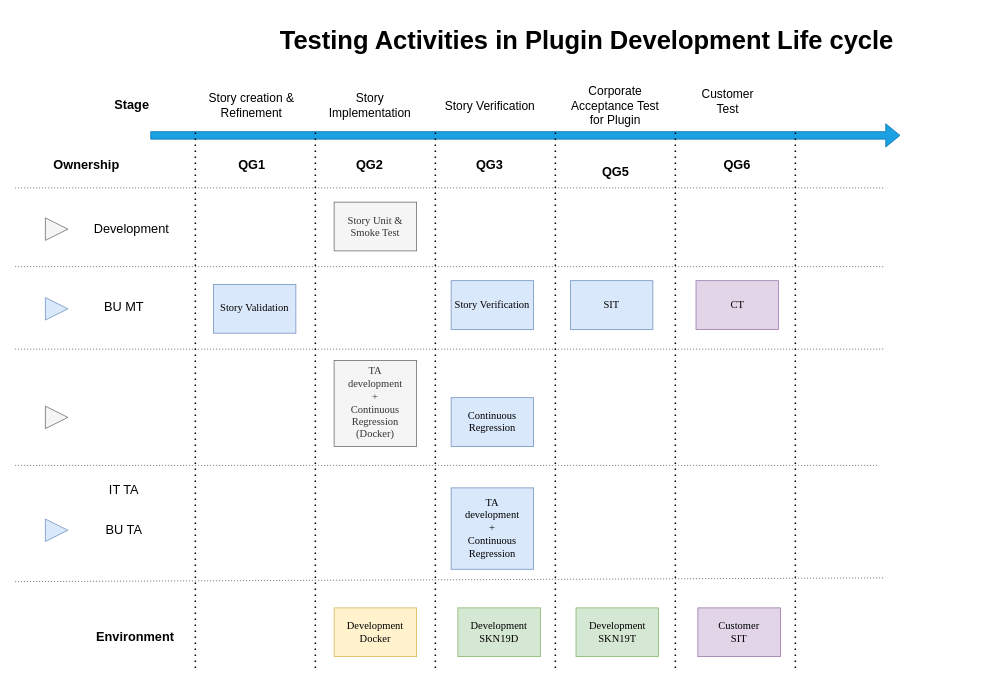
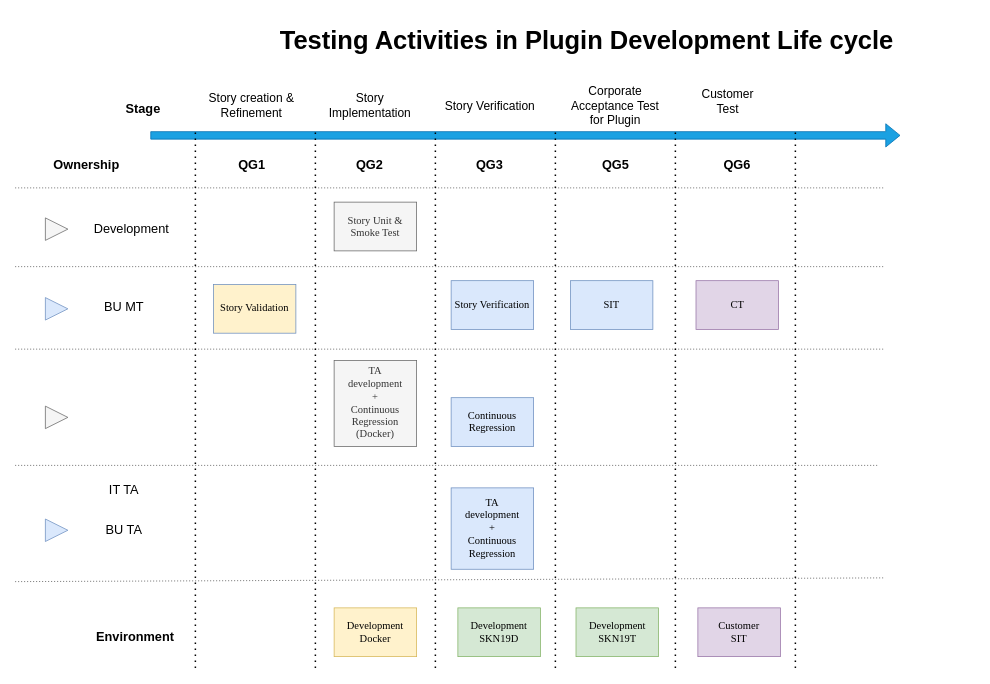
(132, 105) -> (143, 109)
(615, 173) -> (615, 165)
(255, 309) -> (255, 309)
